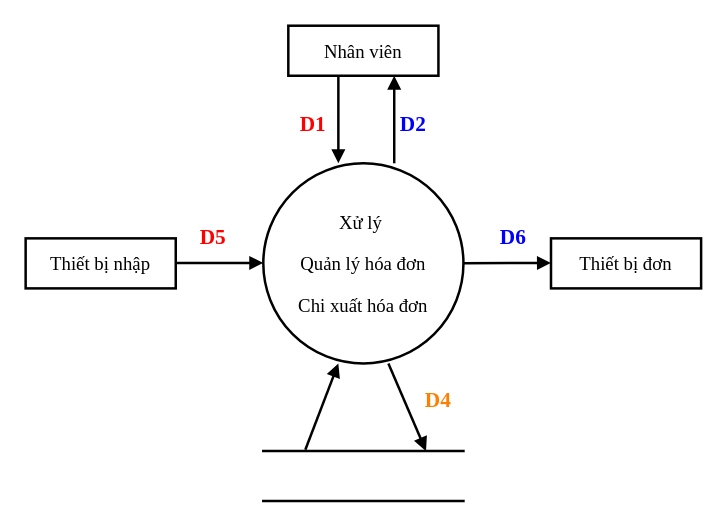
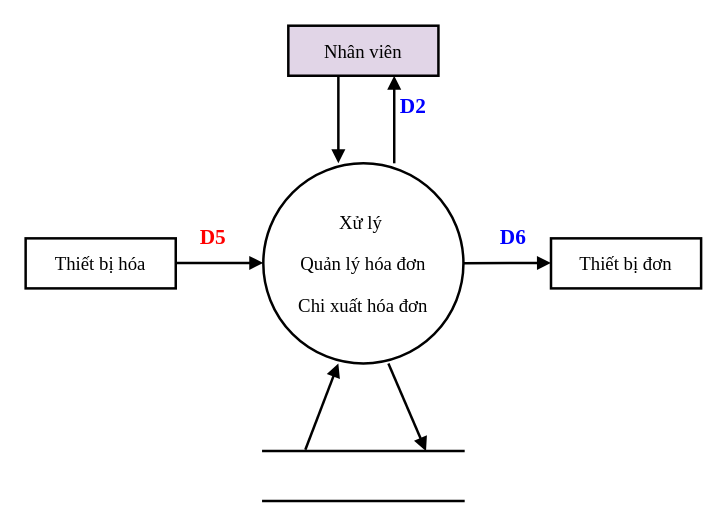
(363, 51) -> (363, 51)
(313, 126) -> none
(413, 126) -> (413, 107)
(101, 263) -> (101, 263)
(438, 401) -> none
